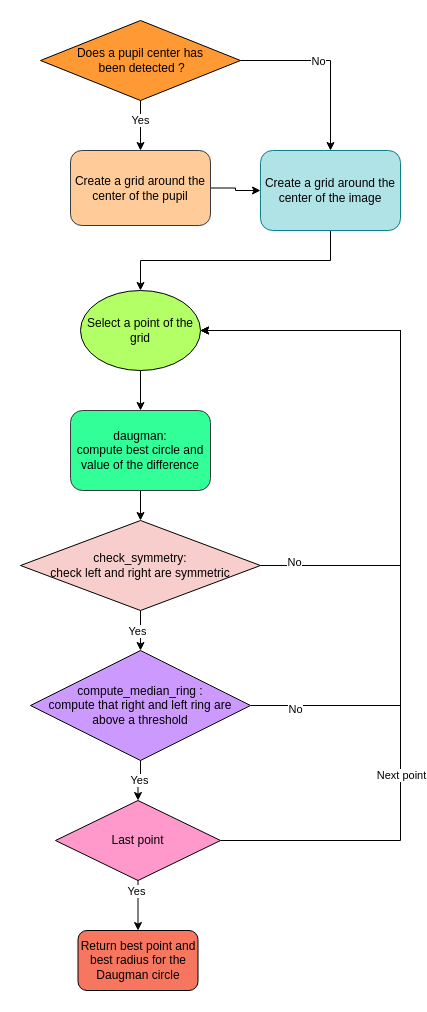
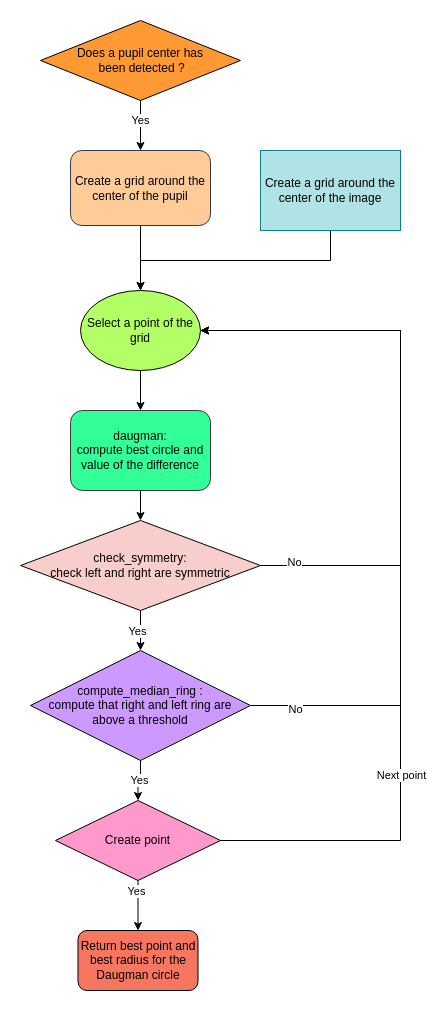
(327, 61) -> none
(233, 188) -> (141, 242)
(331, 191) -> (331, 191)
(138, 841) -> (138, 841)
